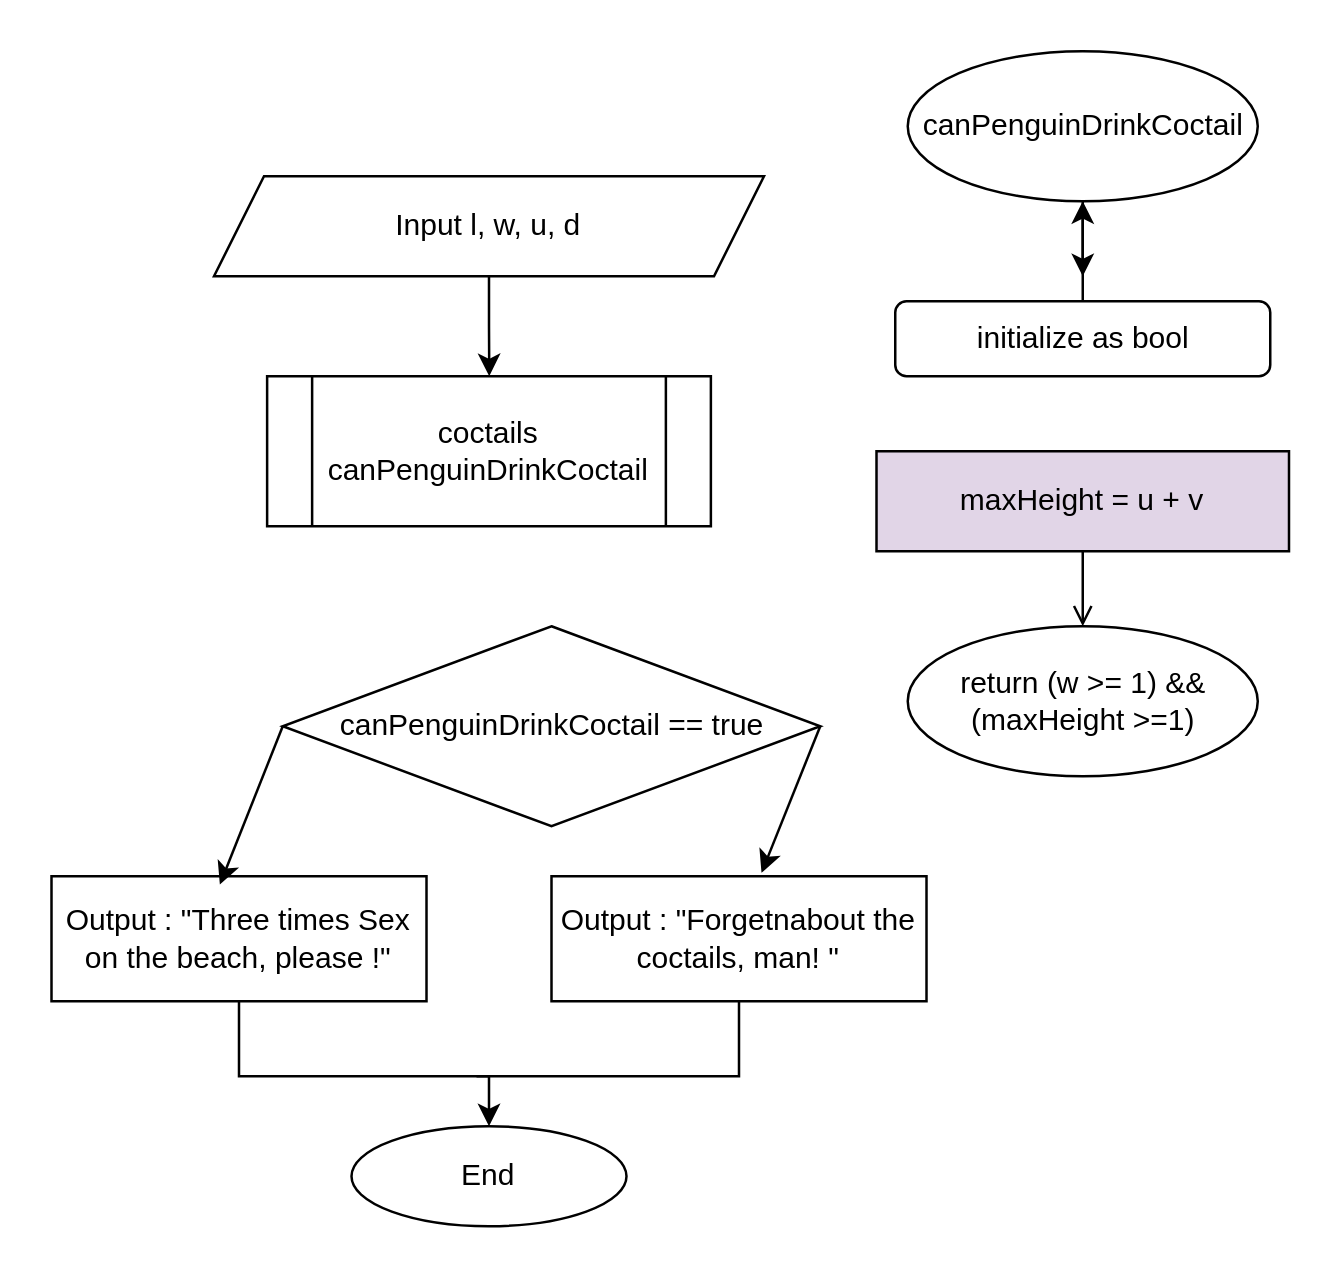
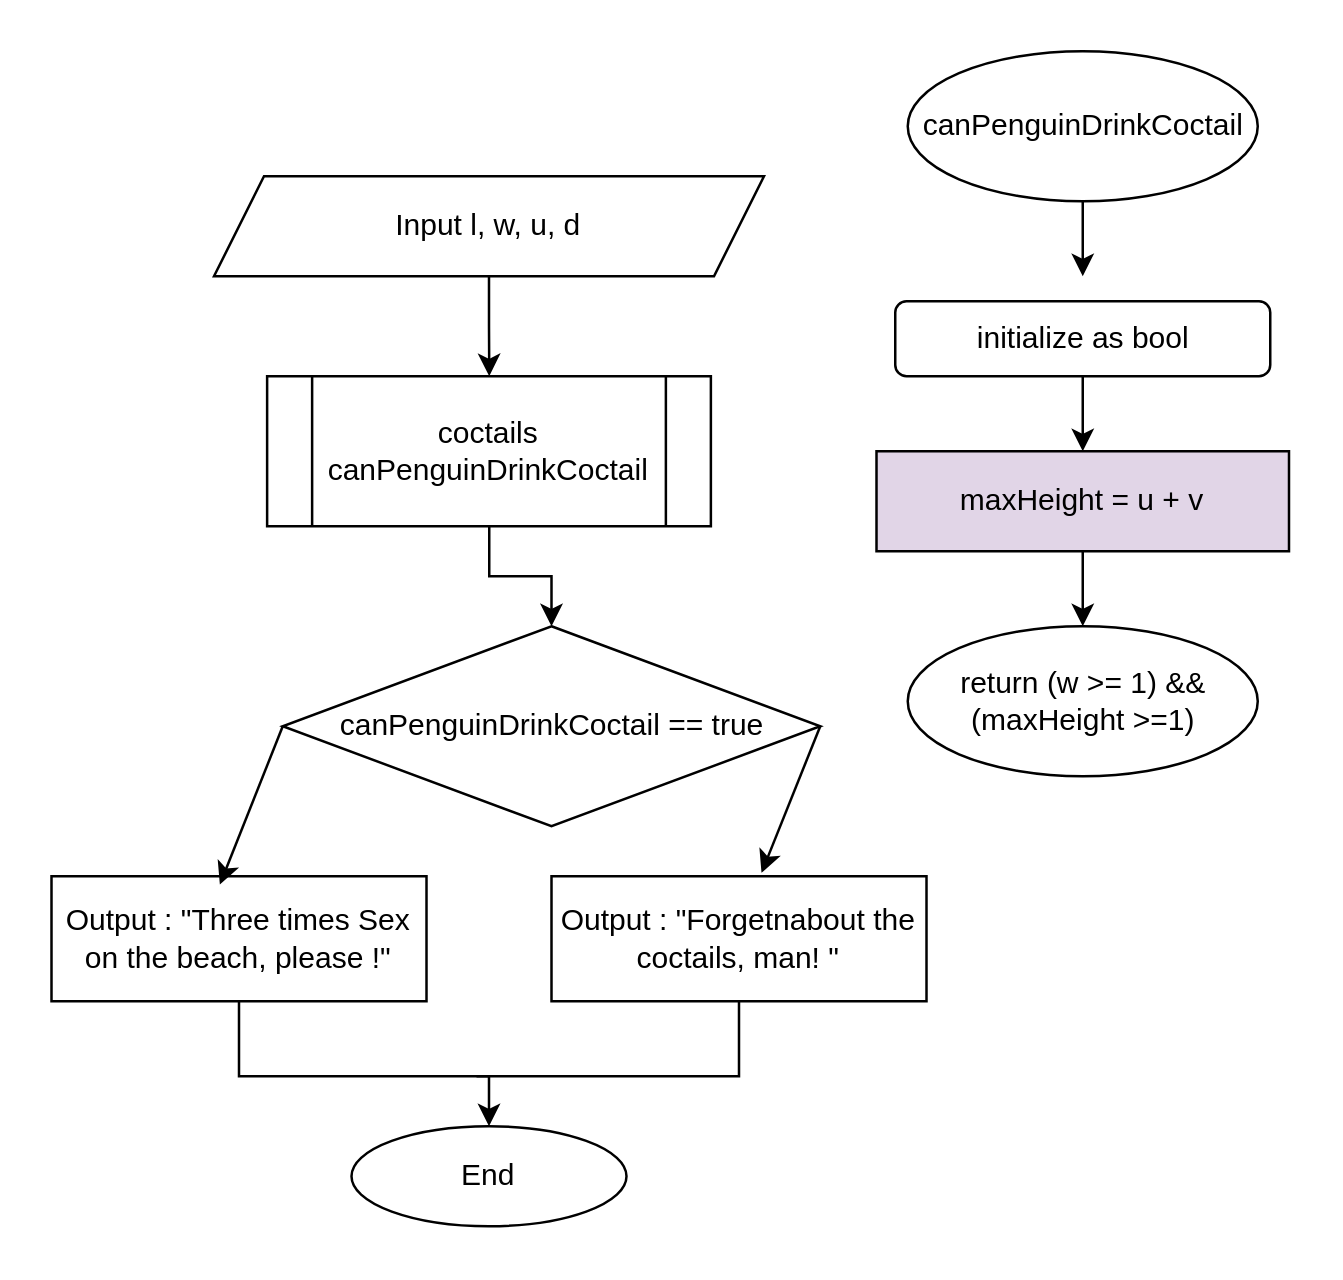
(1083, 287) -> (1083, 422)
none -> (512, 576)
(1083, 612) -> (1083, 608)
